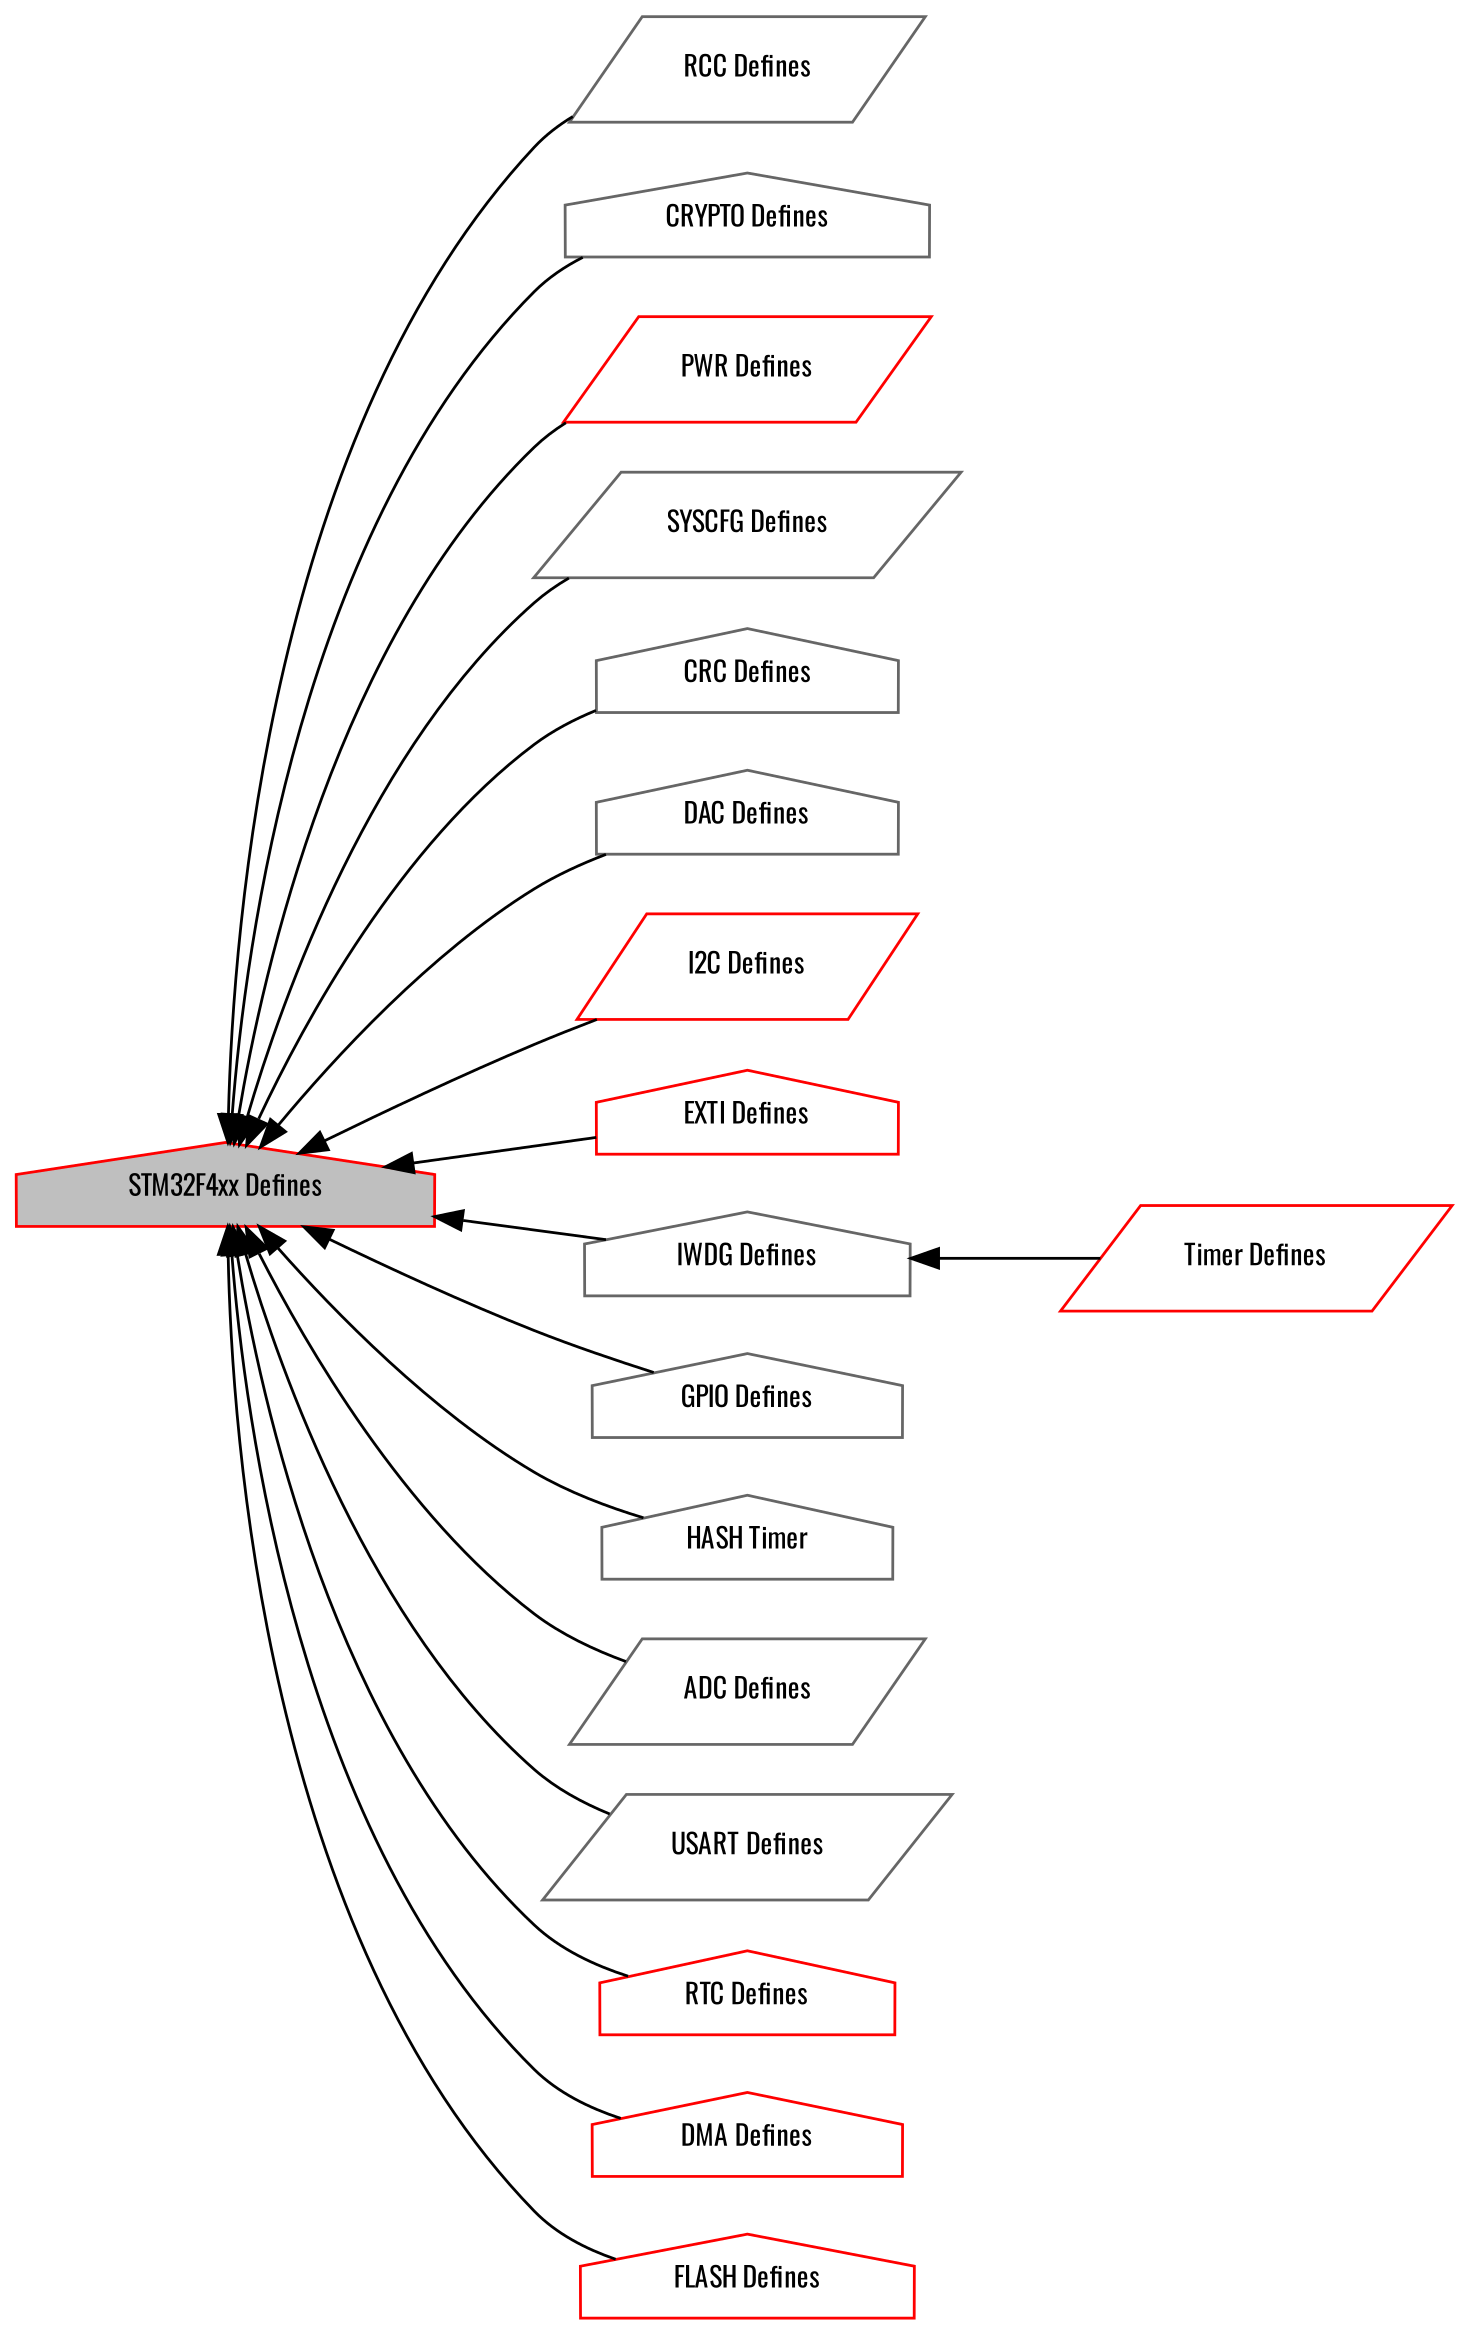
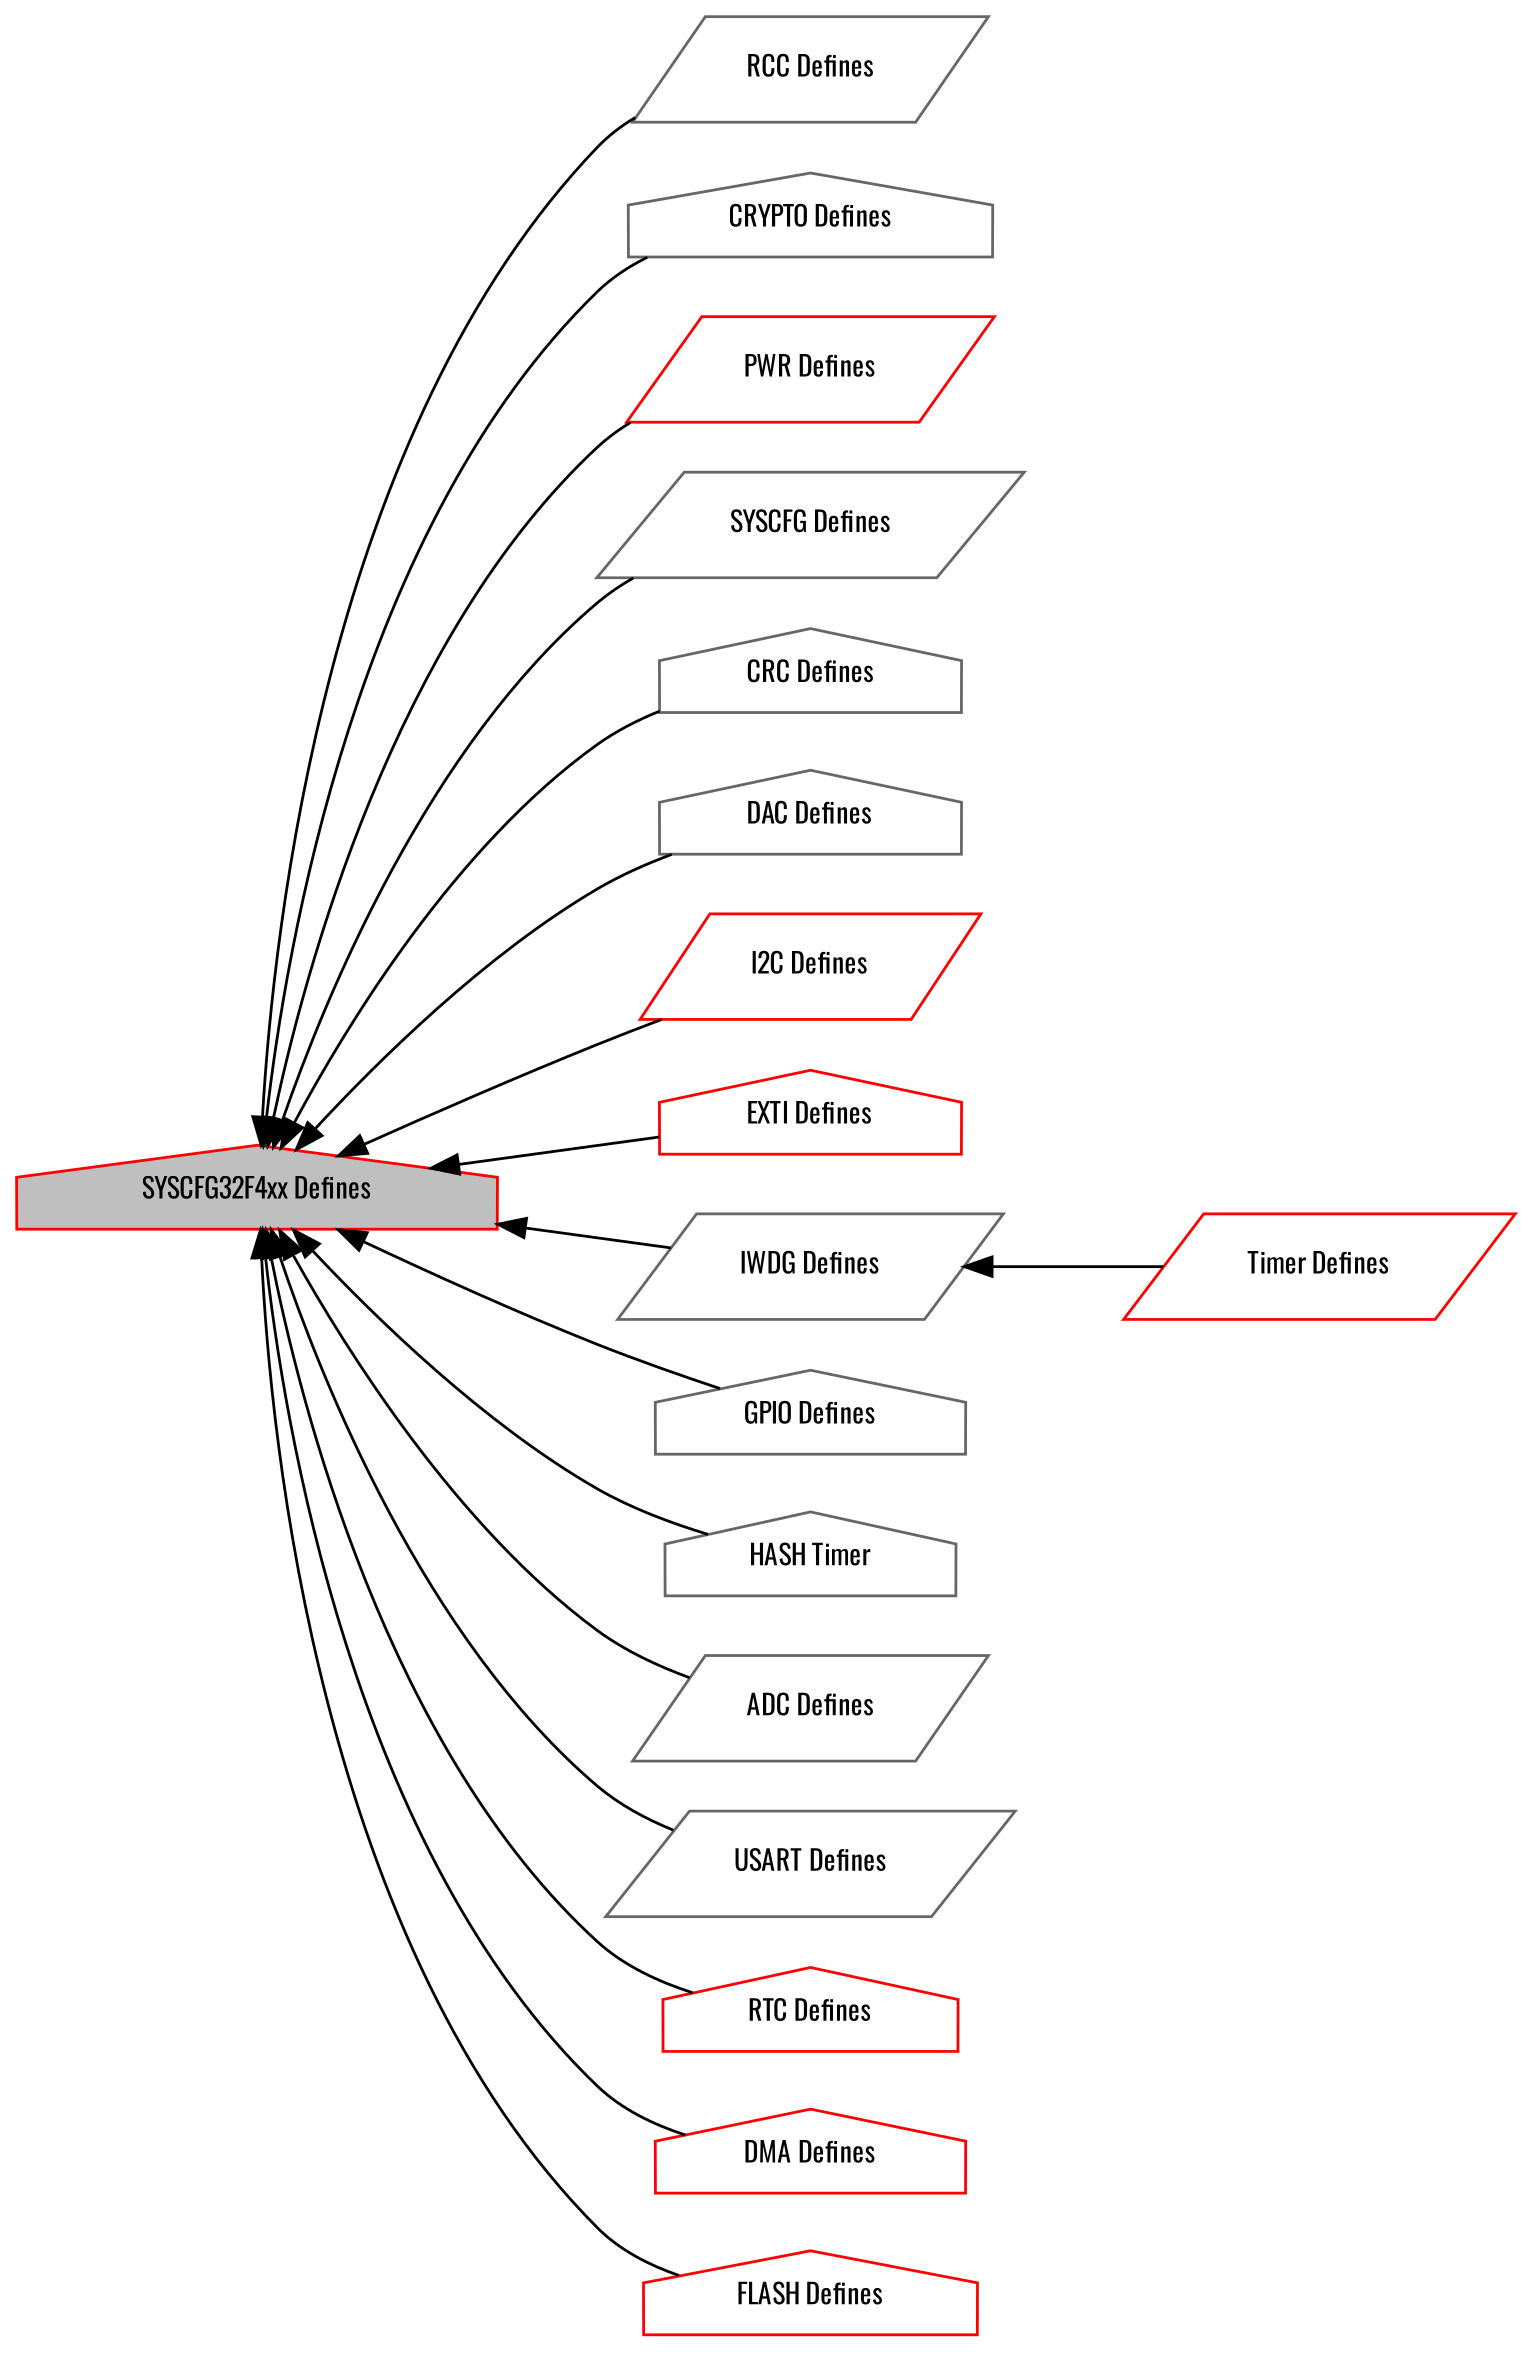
(225, 1189) -> (257, 1192)
(747, 1258) -> (810, 1267)
